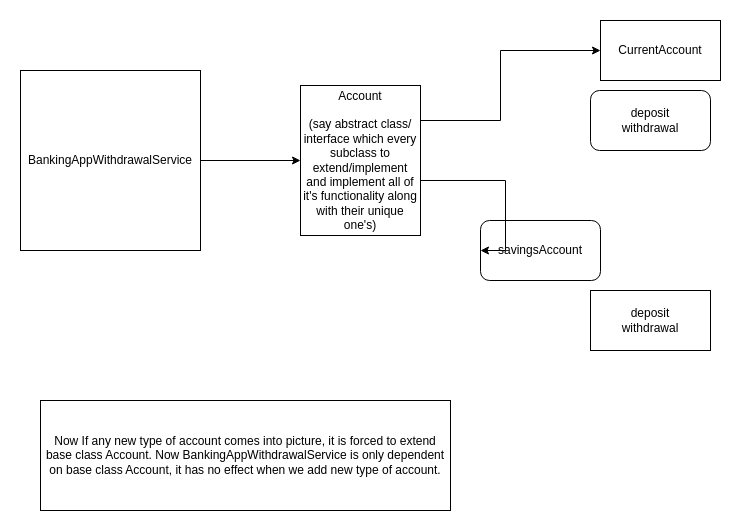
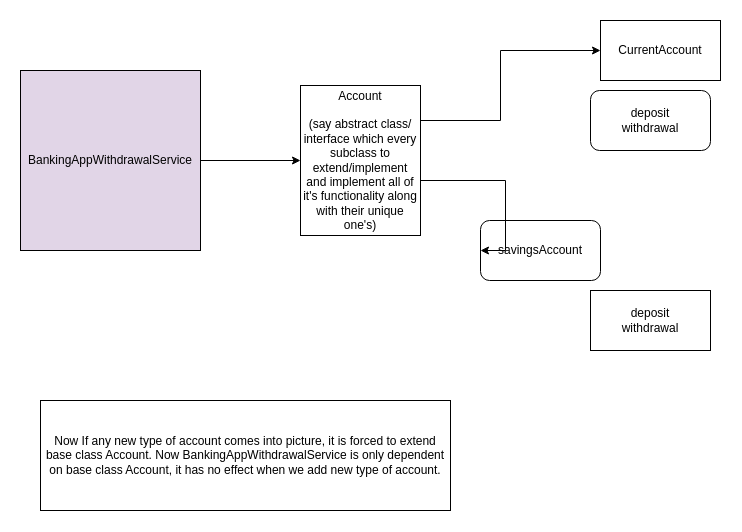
(111, 161) -> (111, 161)
